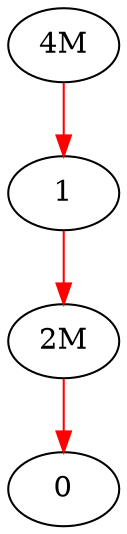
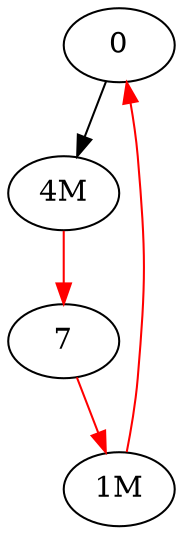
none -> (95, 109)
(64, 193) -> (64, 341)
(64, 341) -> (119, 489)
